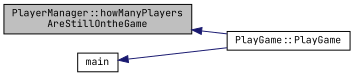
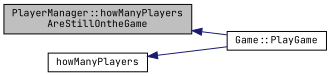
(289, 41) -> (277, 41)
(98, 62) -> (98, 62)
